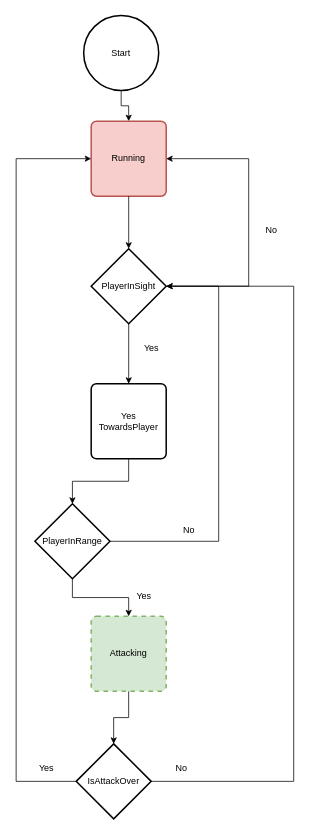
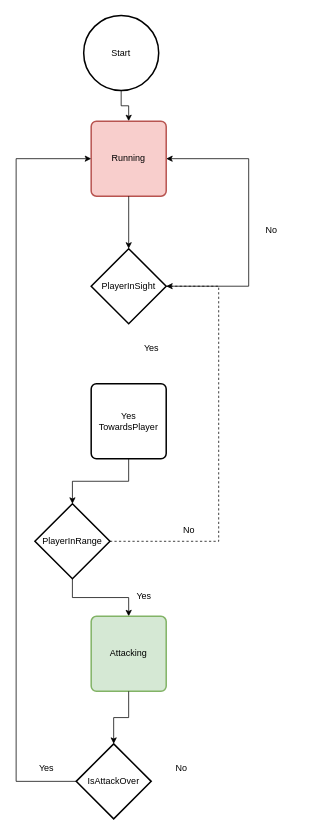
(129, 351) -> none
(219, 469) -> (219, 469)
(294, 583) -> none
(129, 654) -> (129, 654)
